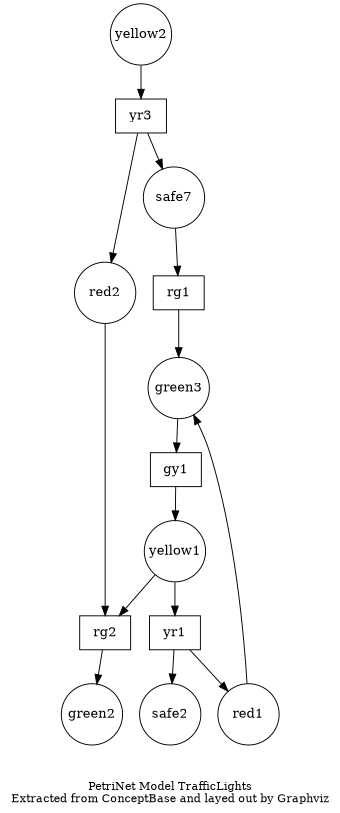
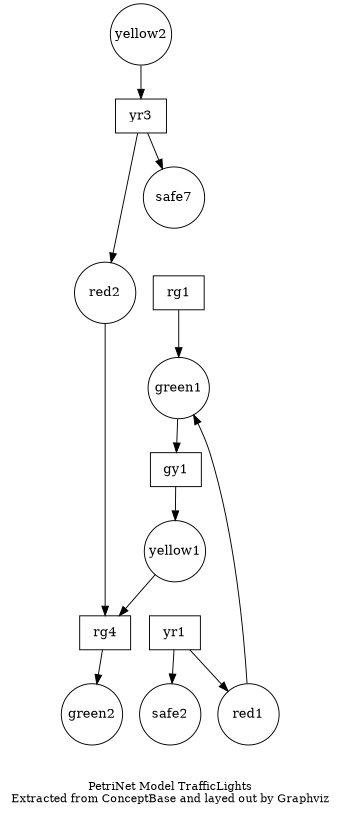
(176, 247) -> none
(179, 388) -> (179, 388)
(175, 594) -> none
(105, 633) -> (105, 633)
